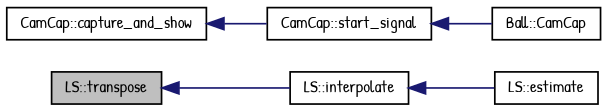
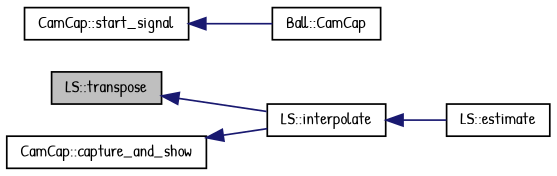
(245, 24) -> (245, 132)
